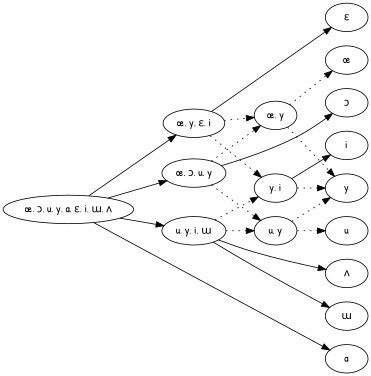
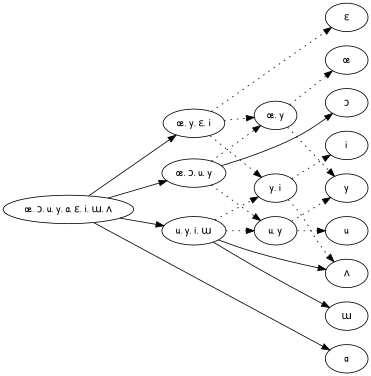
(268, 72) -> (268, 72)
(308, 169) -> (308, 169)
(307, 188) -> (308, 226)
